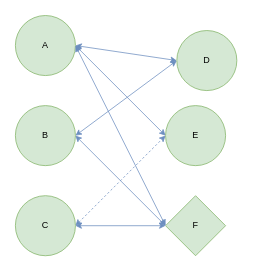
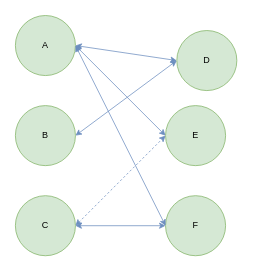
(118, 178) -> none
(195, 225) -> (195, 225)
